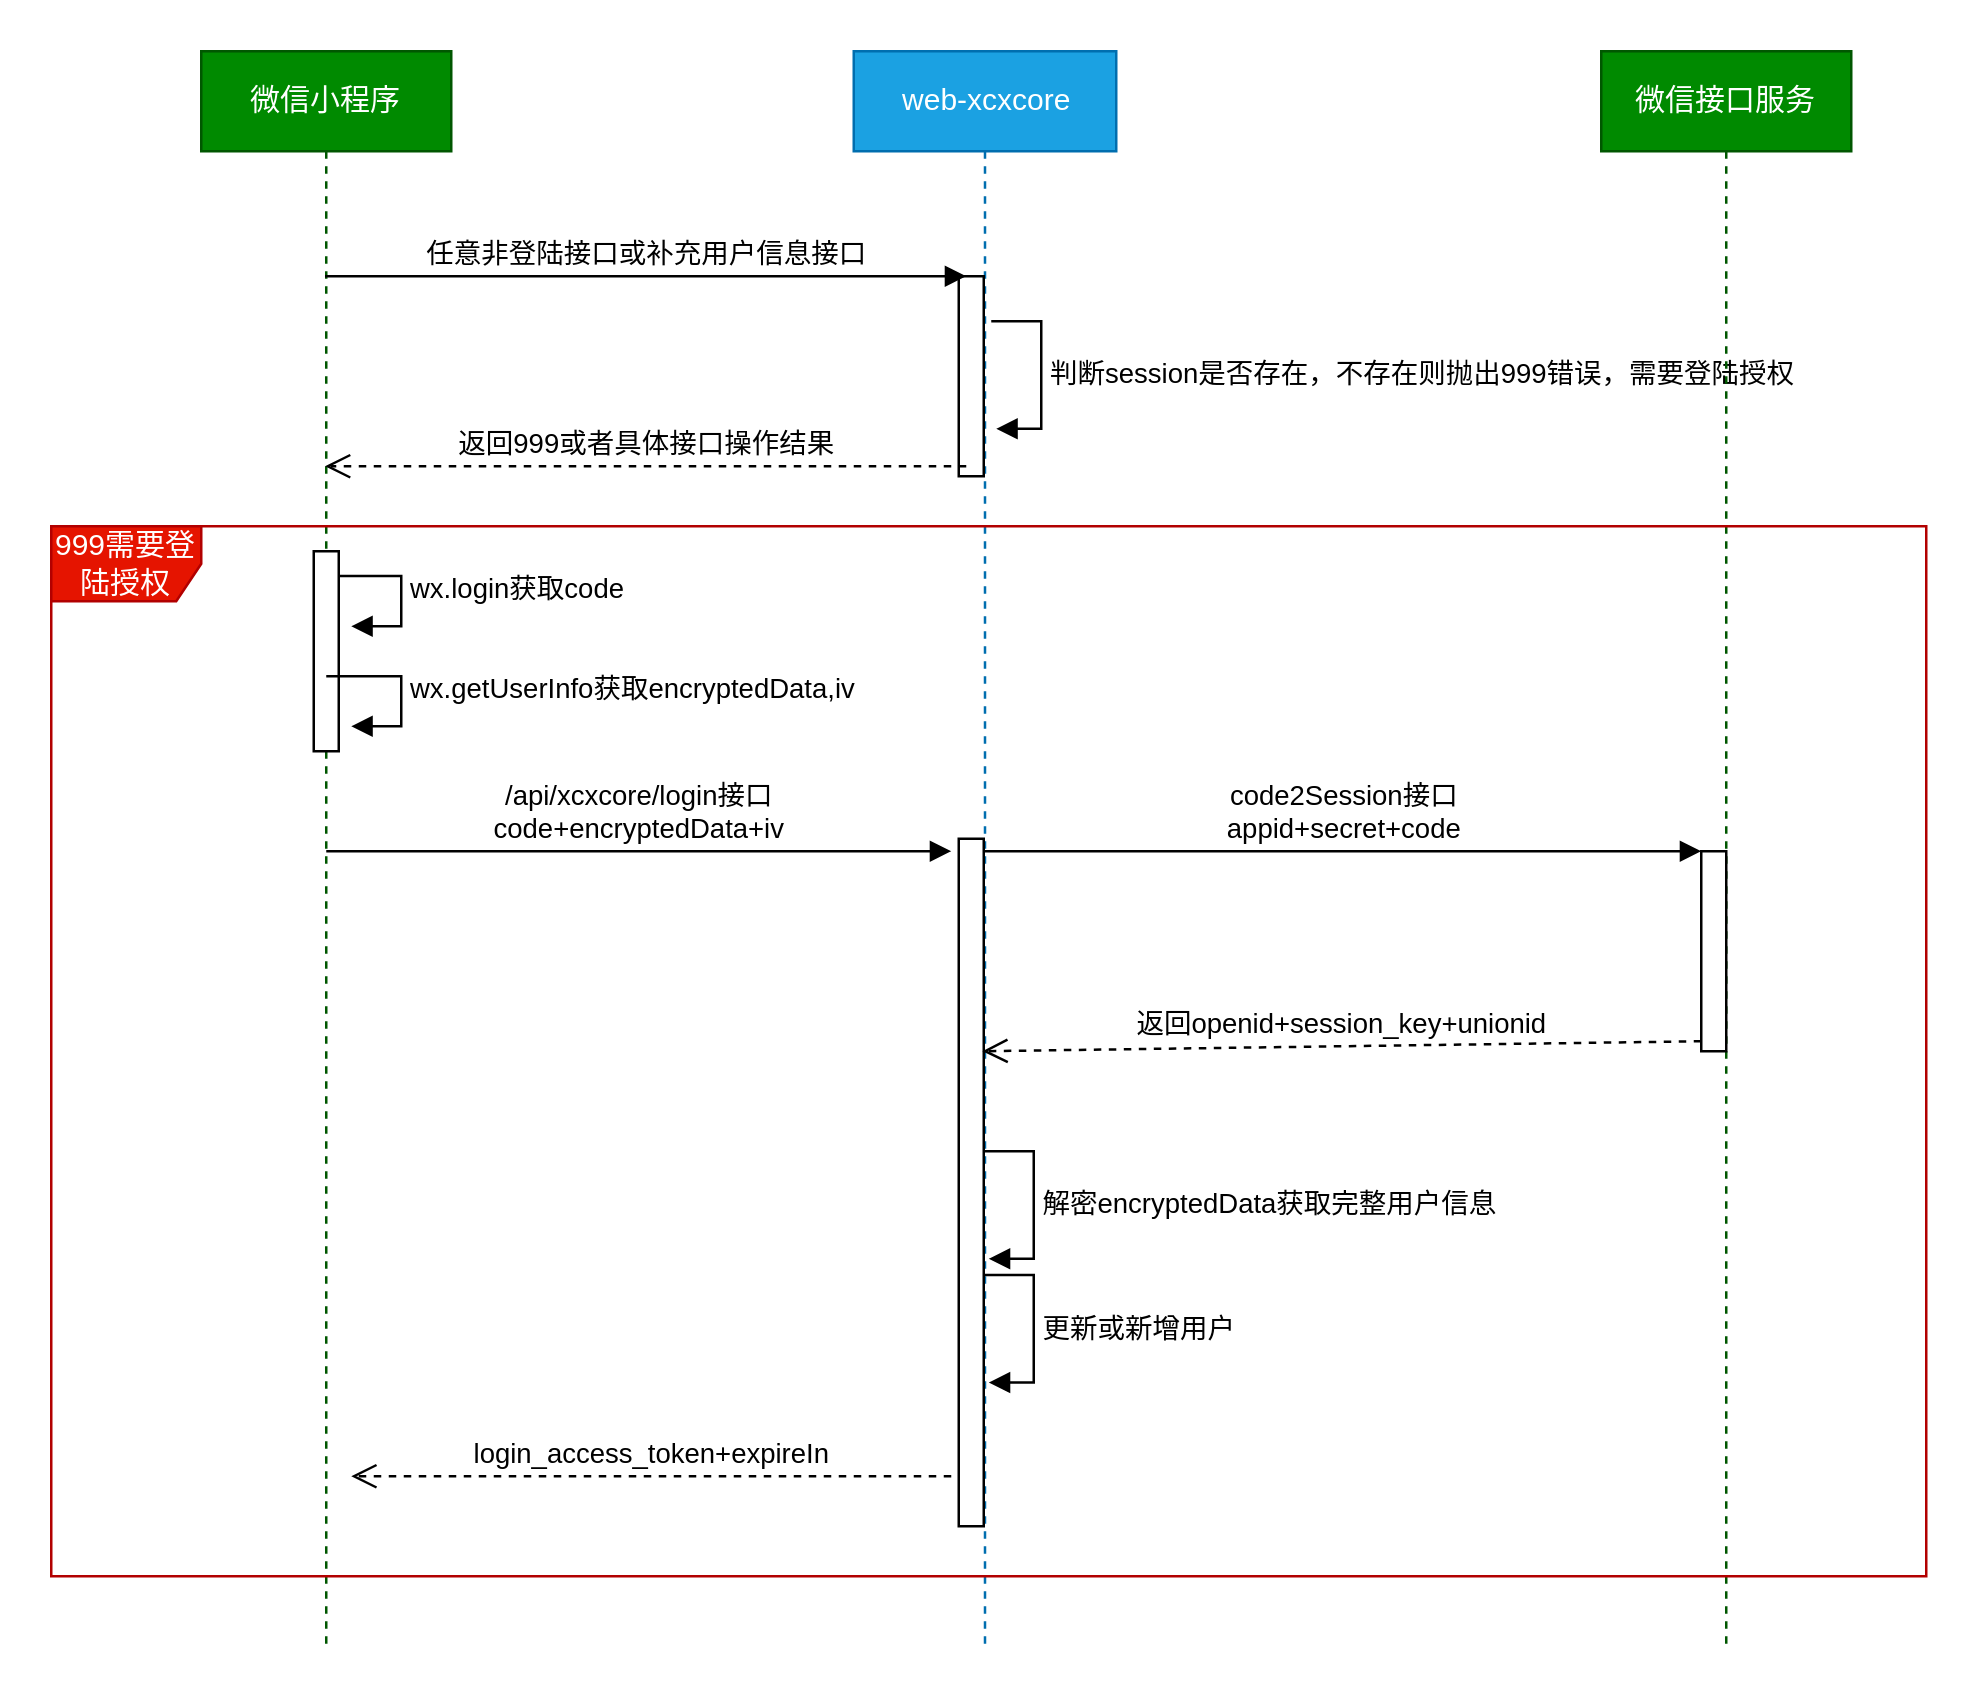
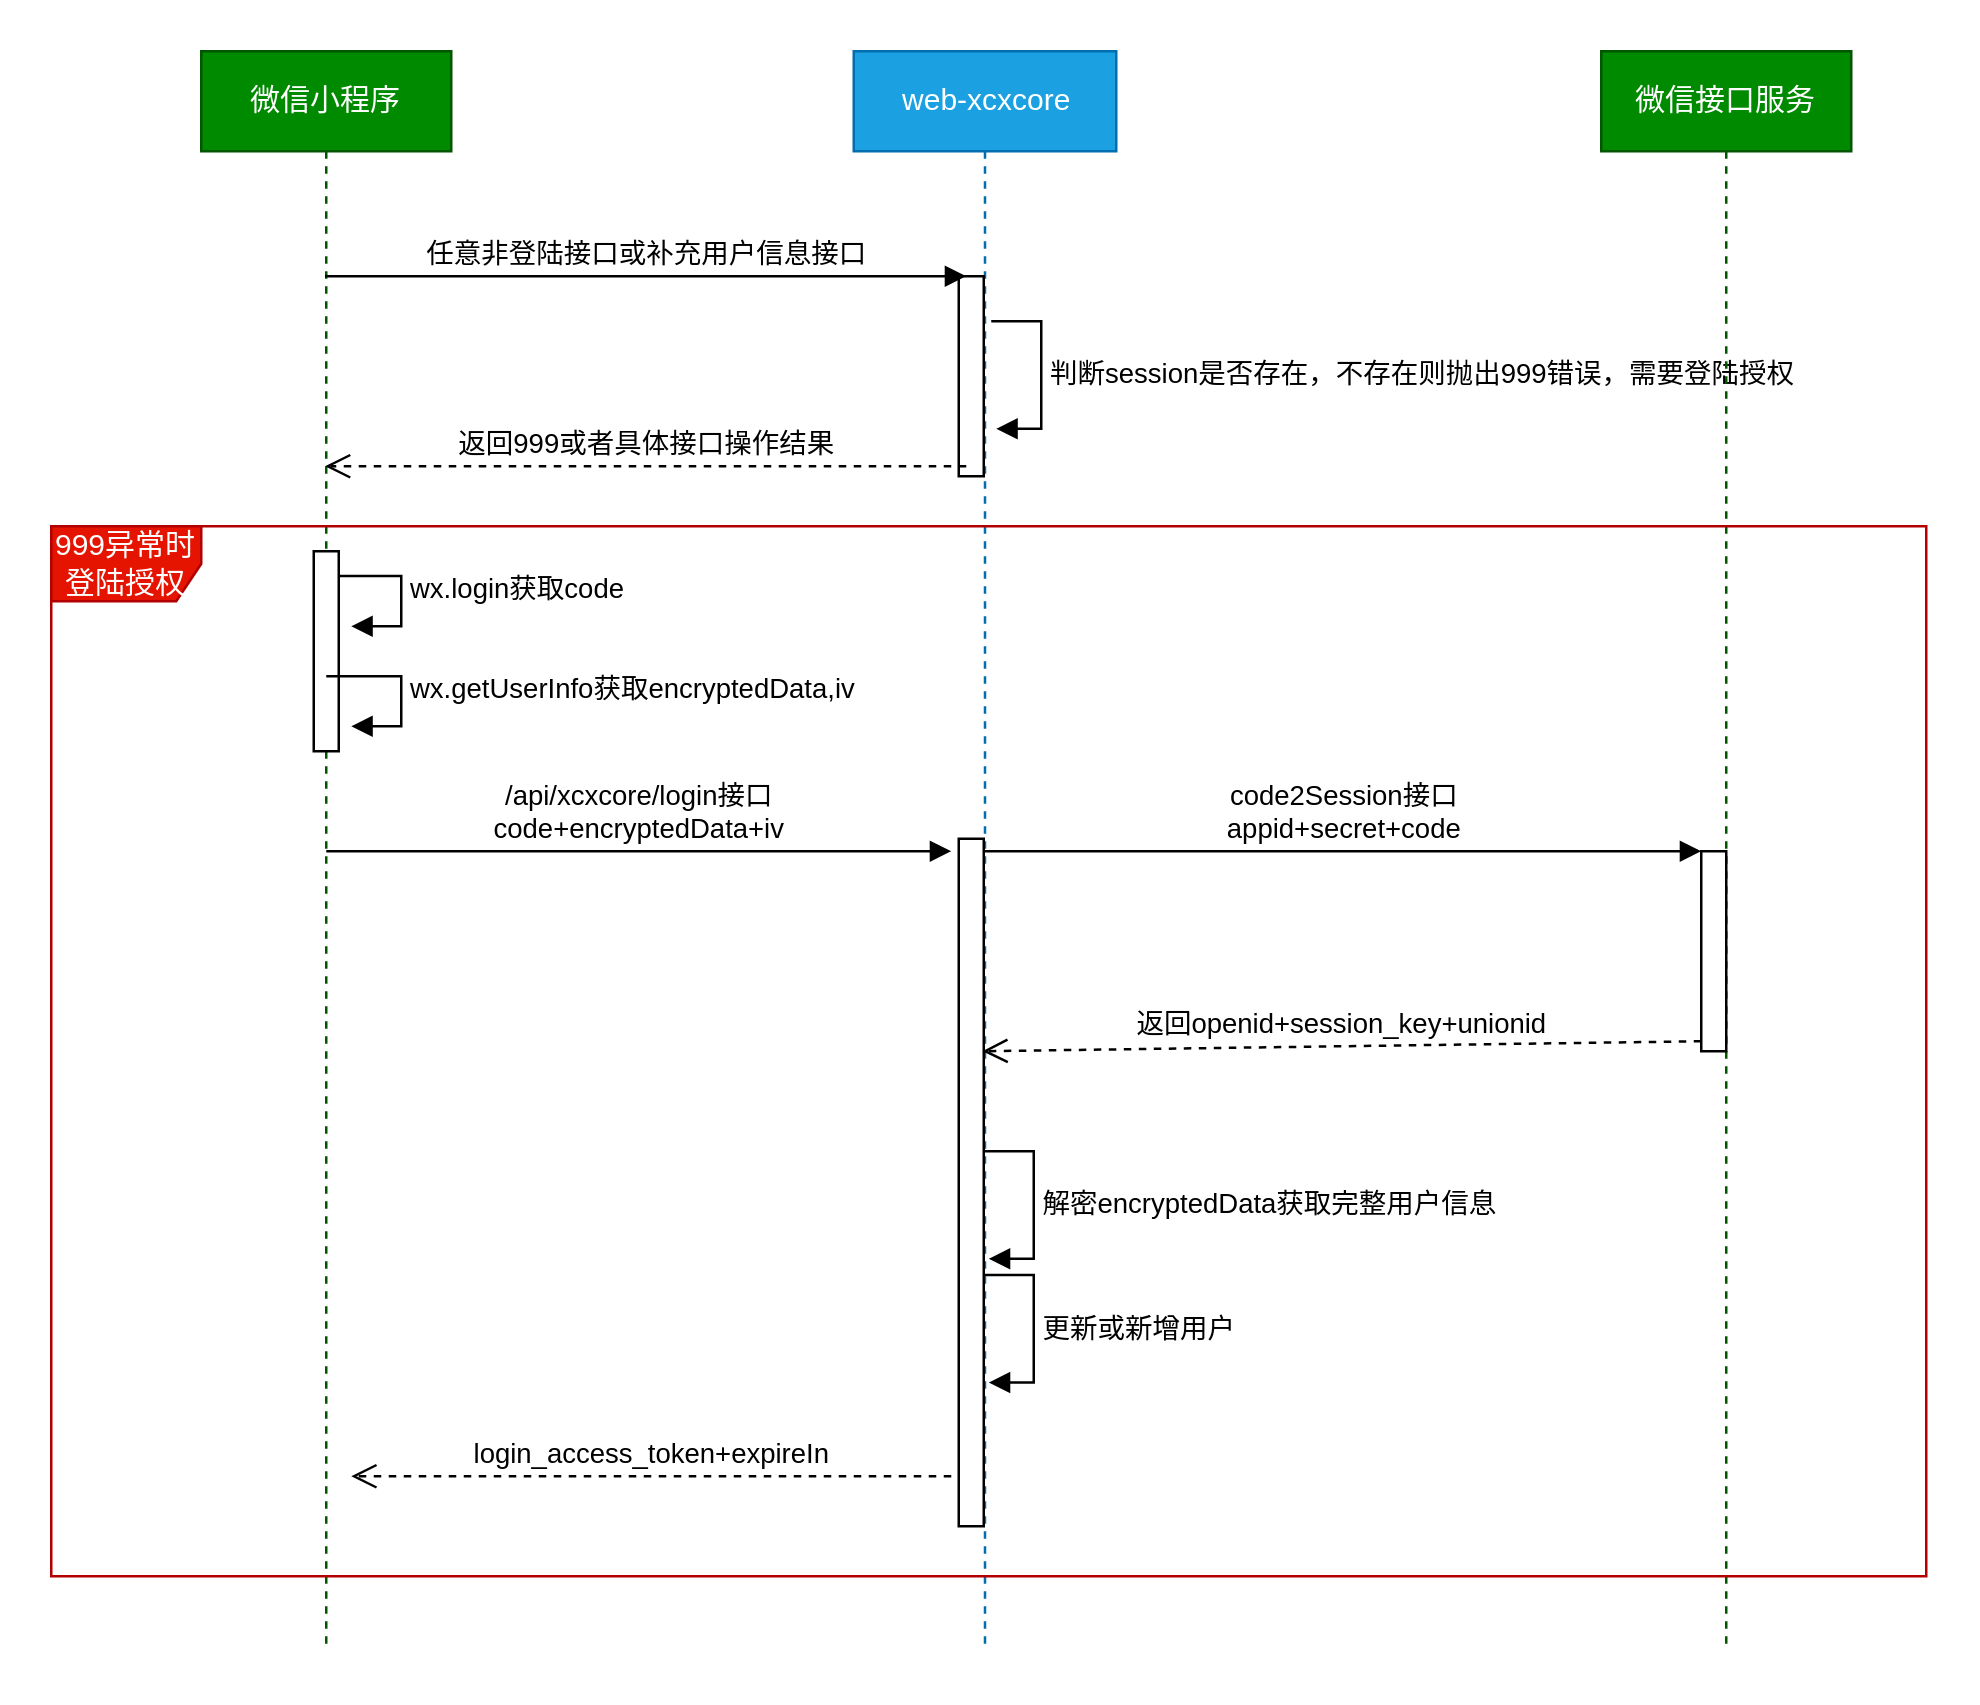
(126, 564) -> (126, 564)
